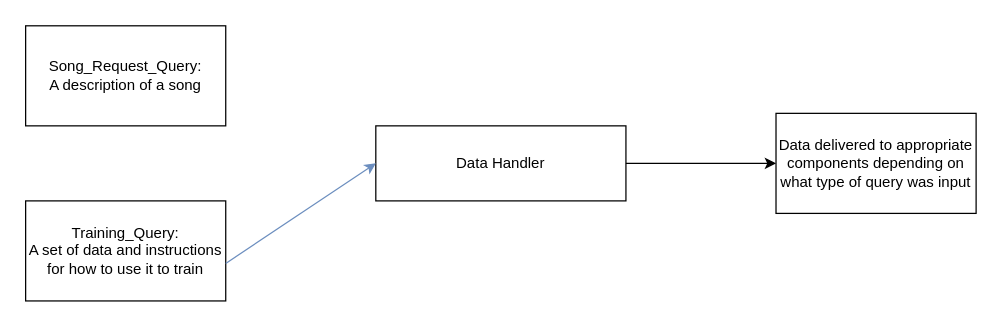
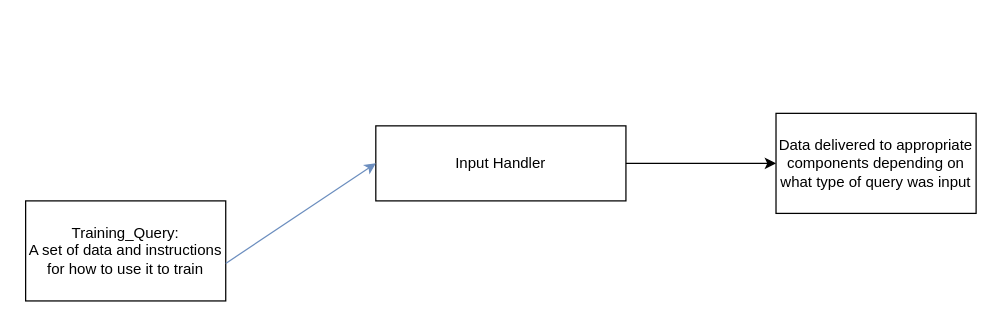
(126, 76) -> none
(501, 163) -> (501, 163)
